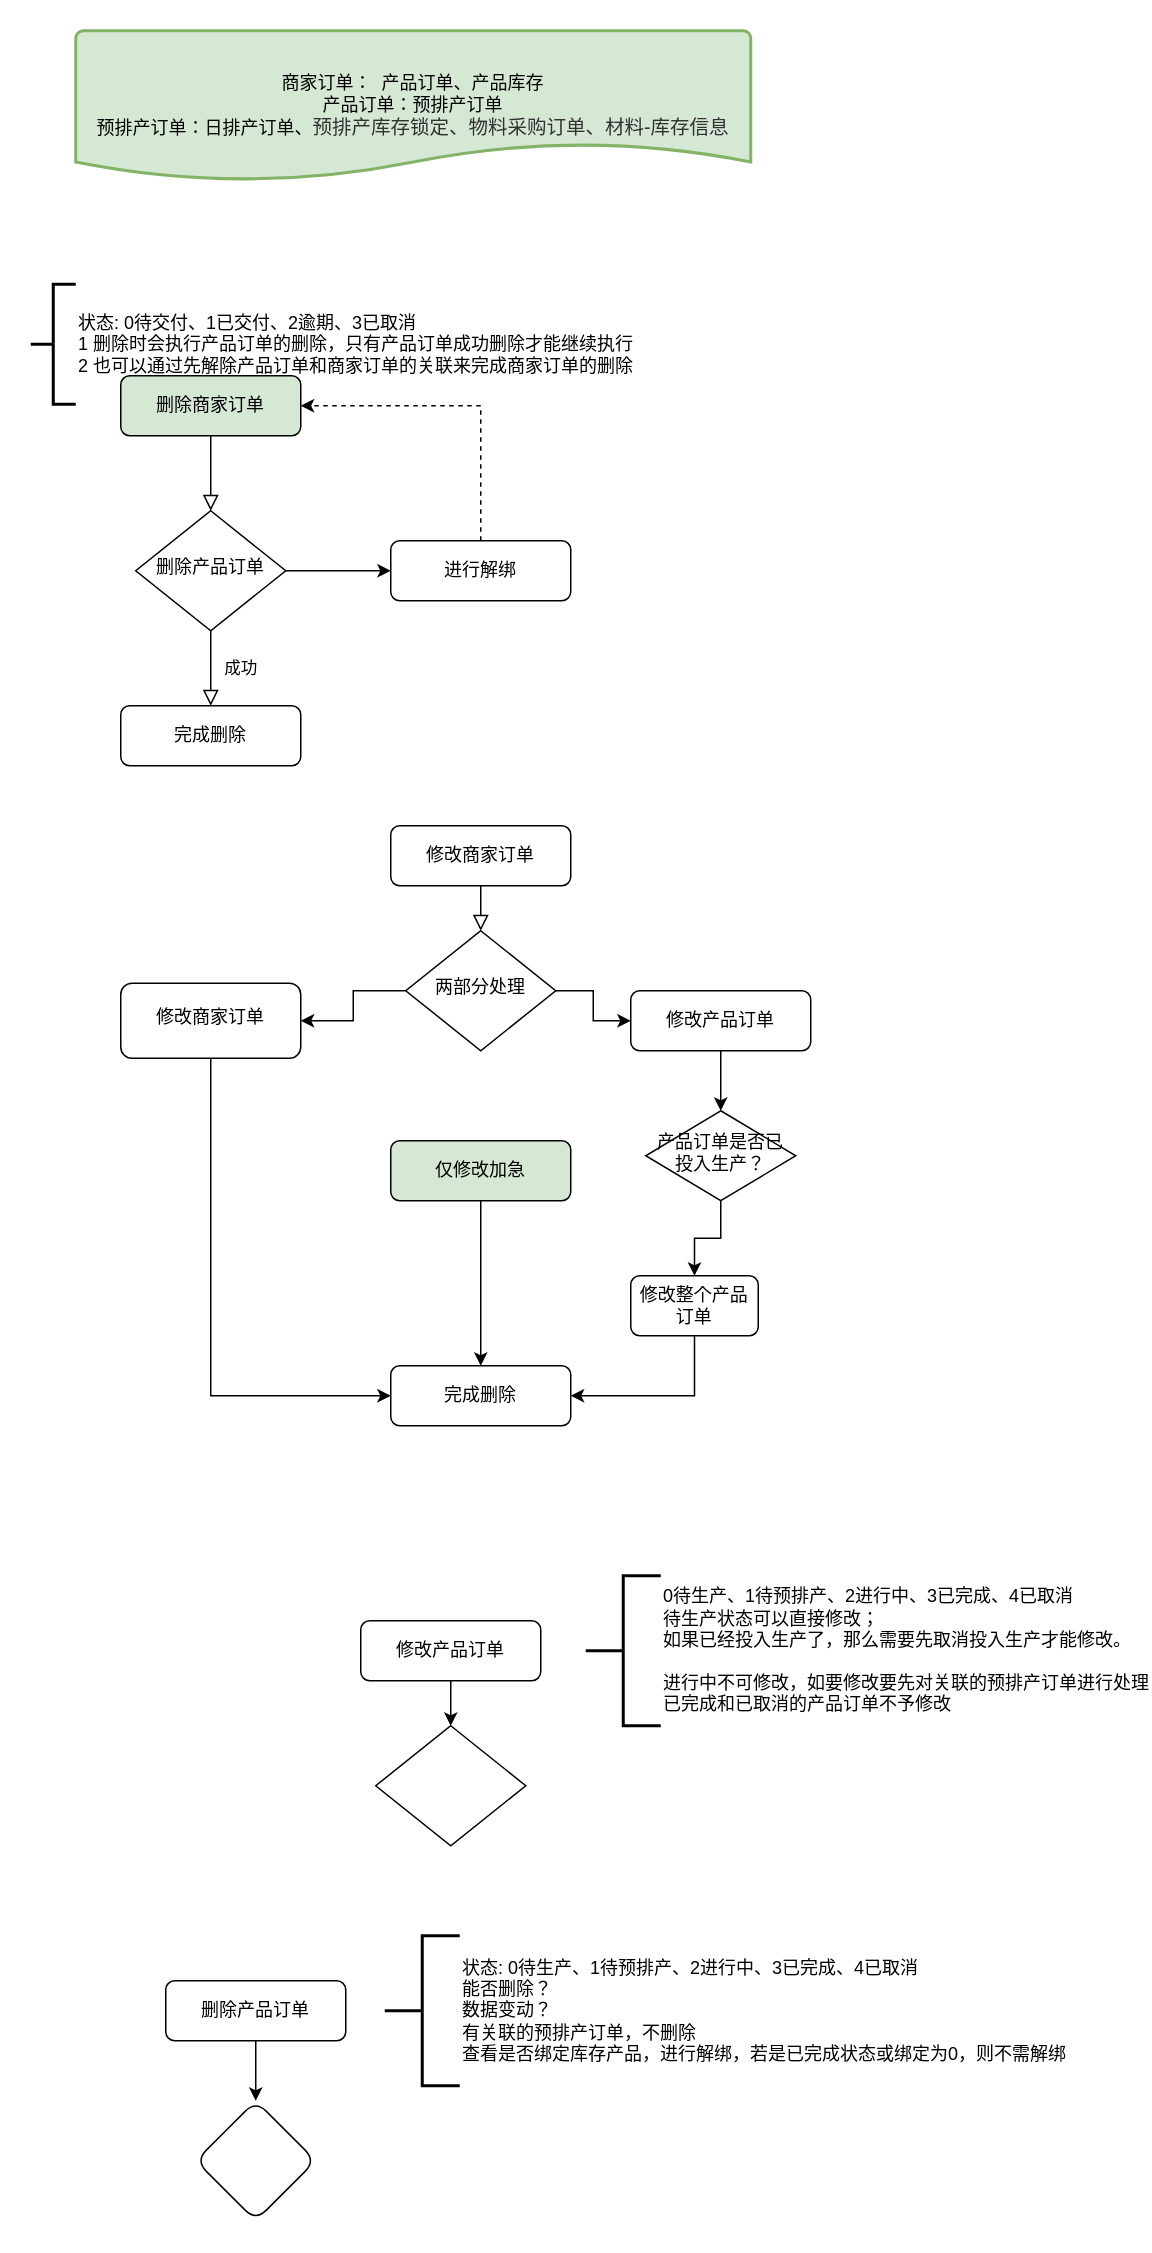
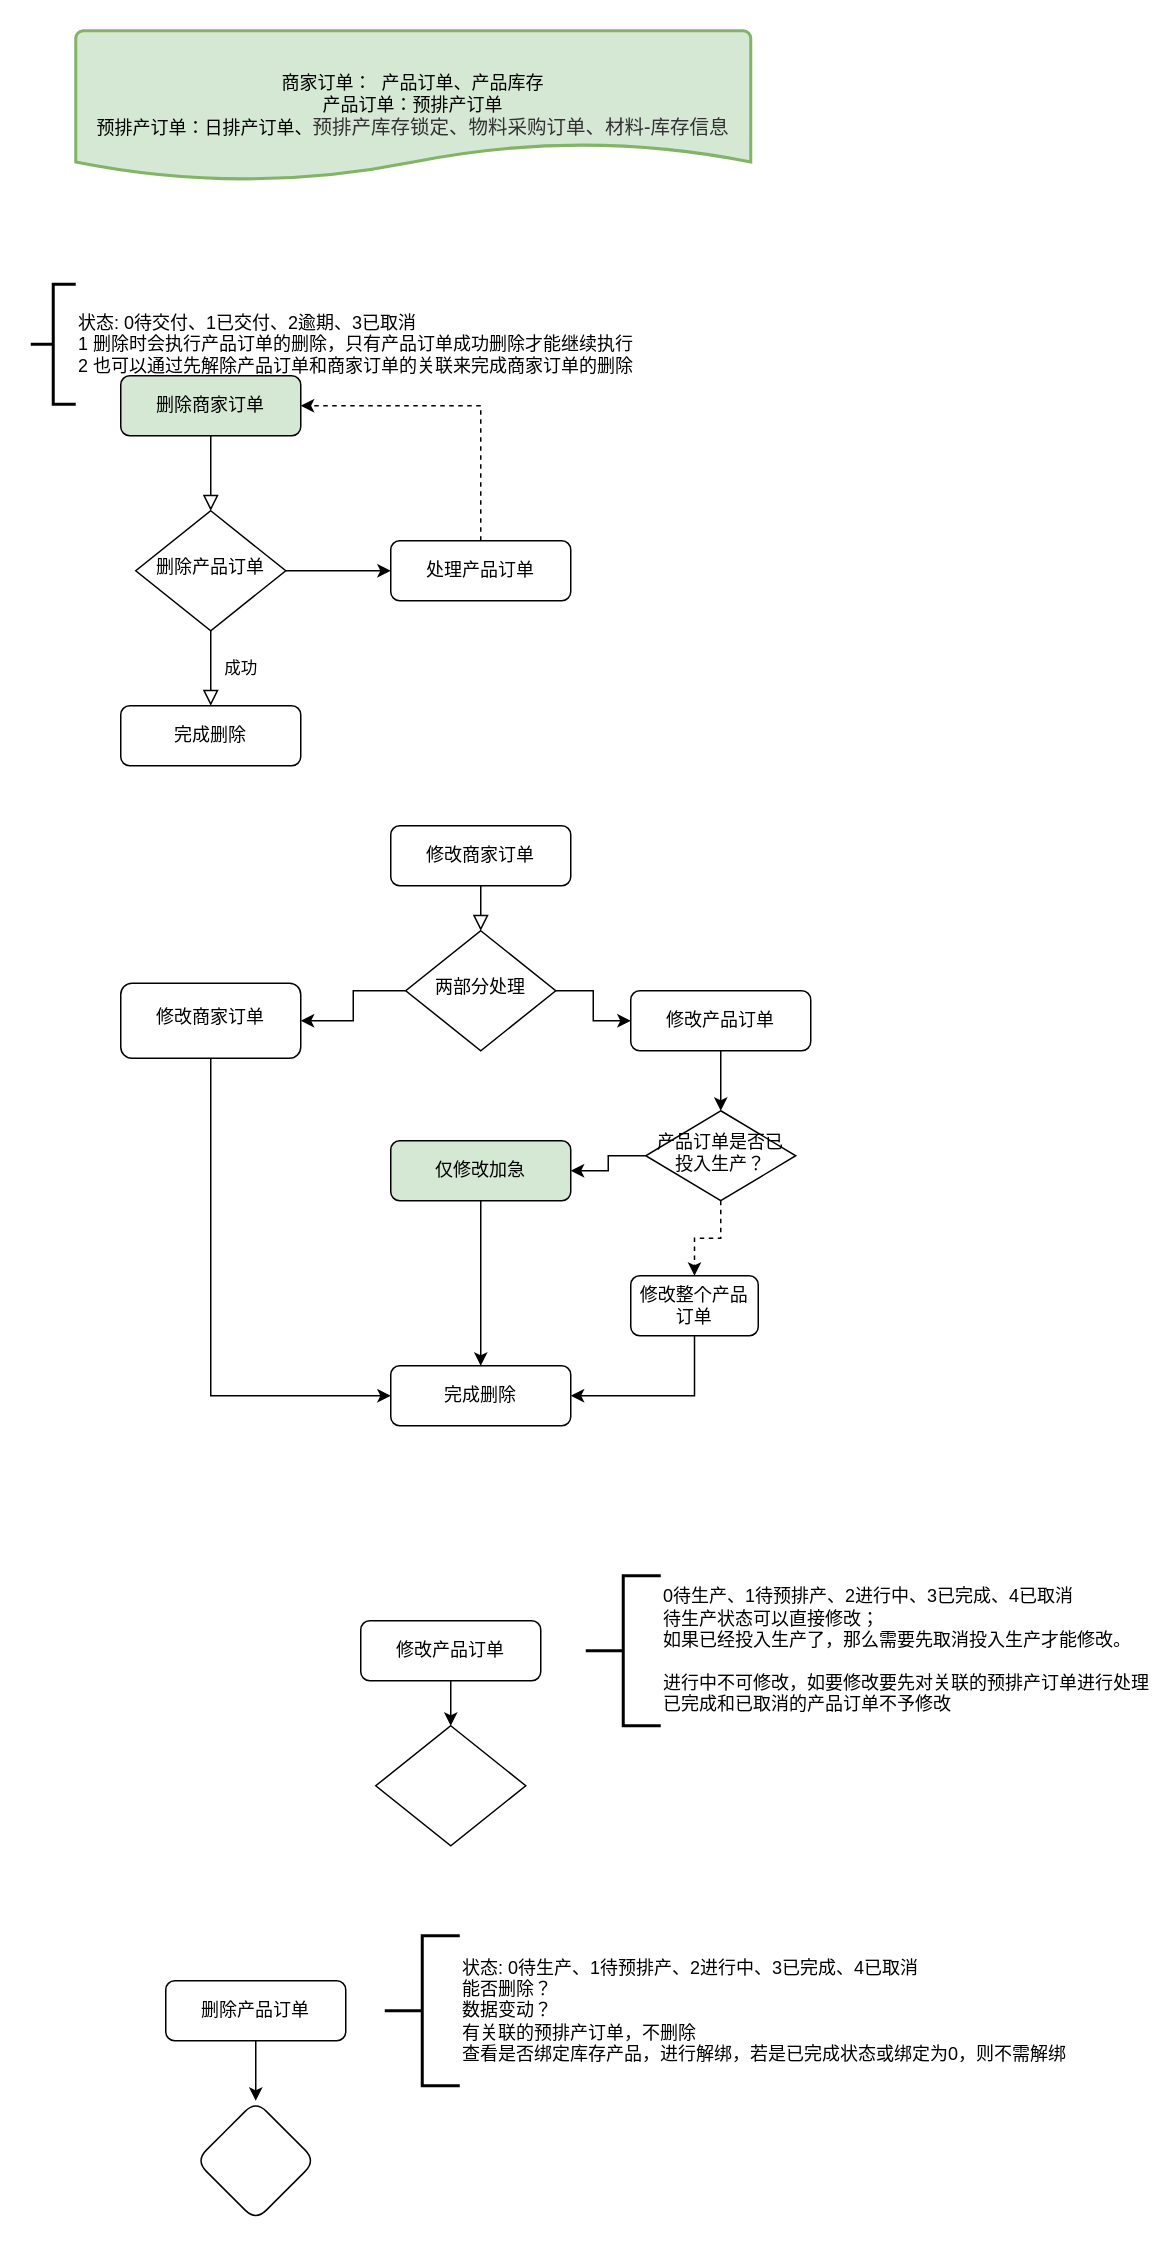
(481, 571) -> (481, 571)
none -> (608, 1158)
(713, 1238) -> (713, 1238)
